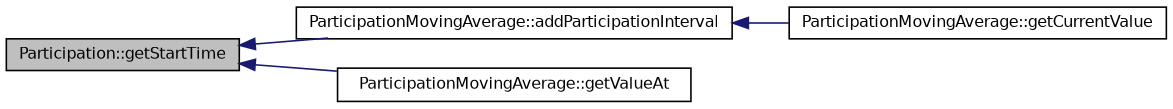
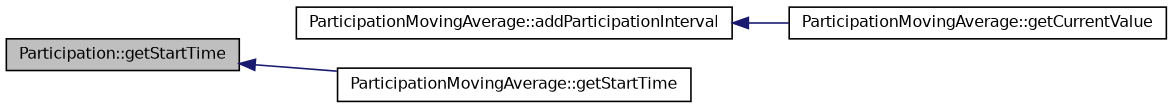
(292, 41) -> none
(514, 85) -> (514, 85)
